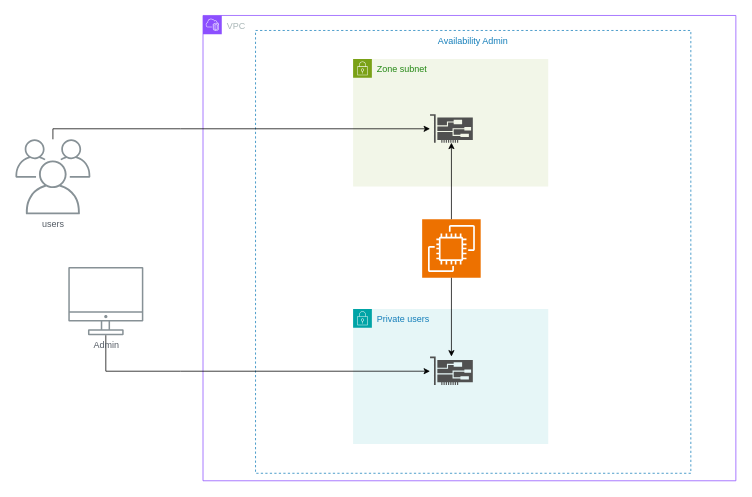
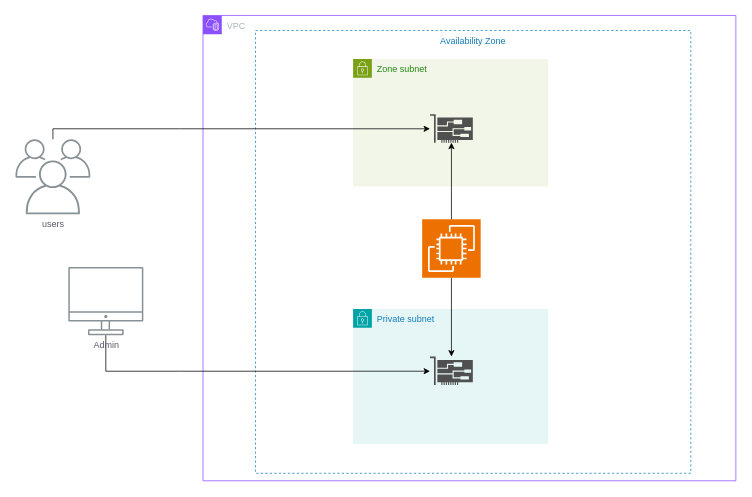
(473, 41) -> (473, 41)
(407, 319) -> (410, 319)
